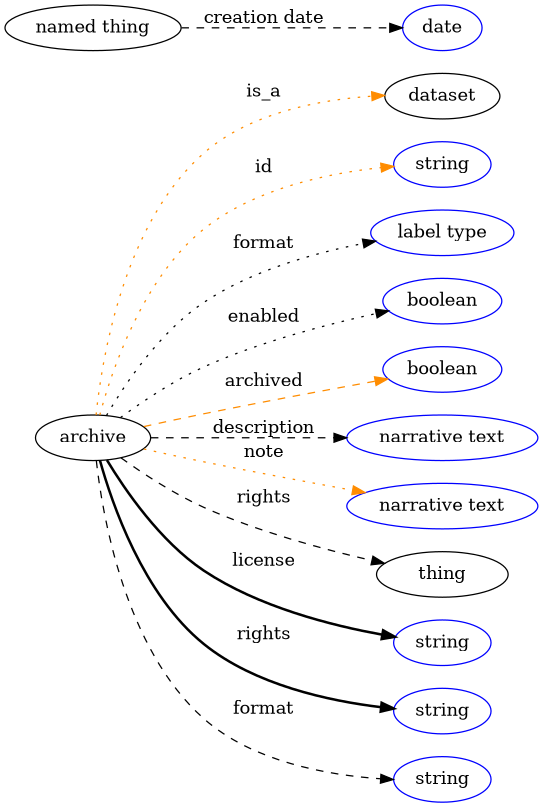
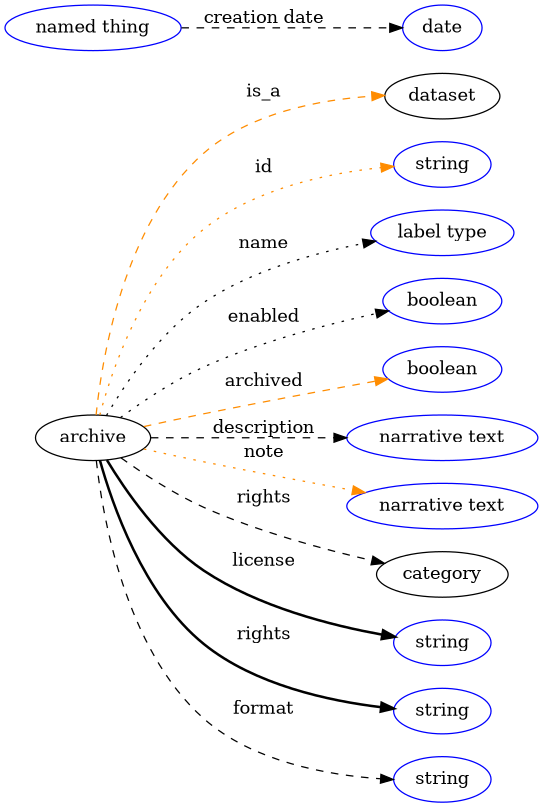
(93, 28) -> (93, 28)
(168, 194) -> (168, 194)
(264, 244) -> (264, 244)
(442, 574) -> (442, 574)
